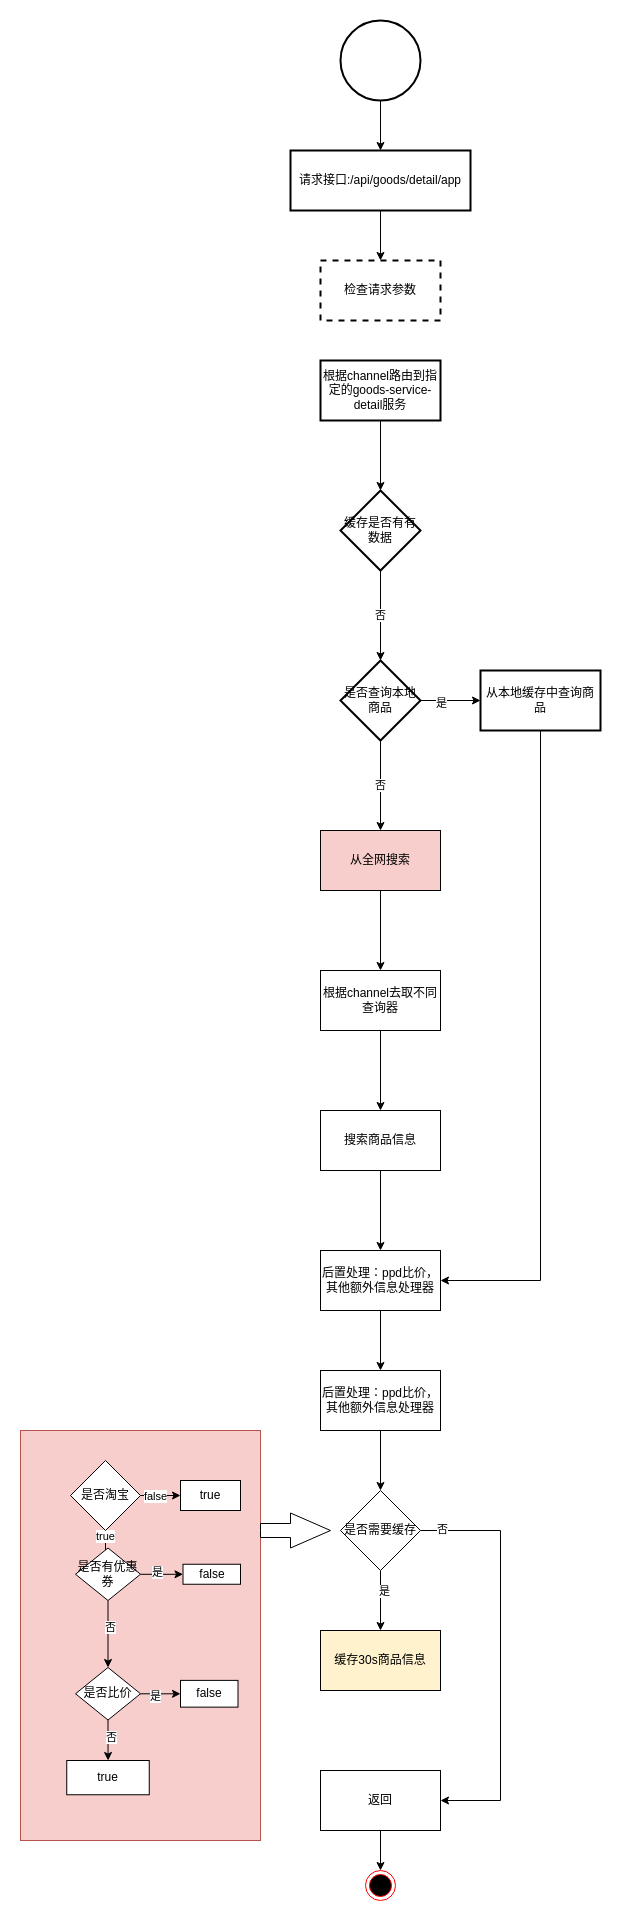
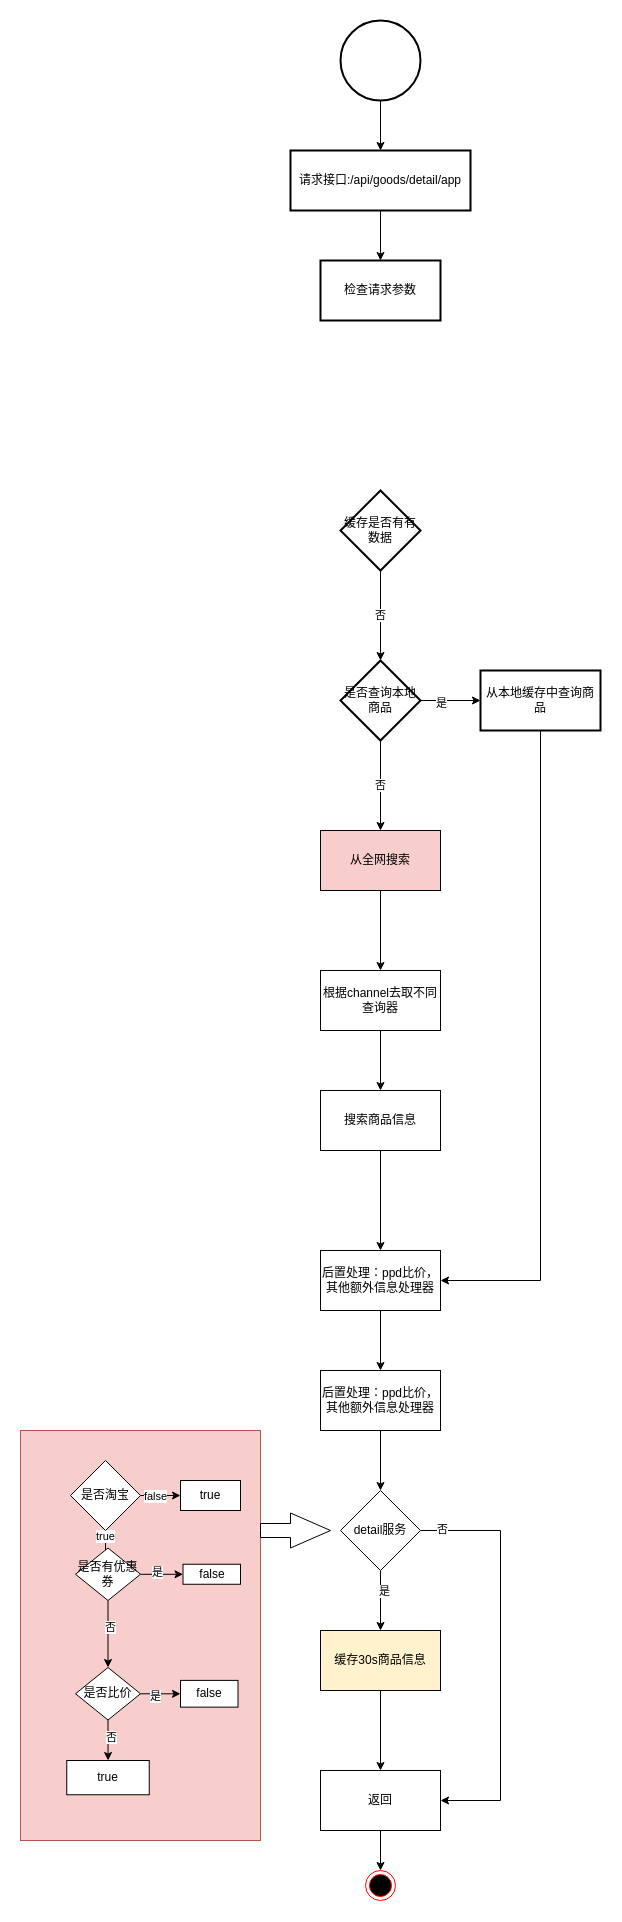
(381, 291) -> (381, 291)
(381, 391) -> none
(381, 452) -> none
(381, 1141) -> (381, 1121)
(381, 1531) -> (381, 1531)
none -> (381, 1727)
